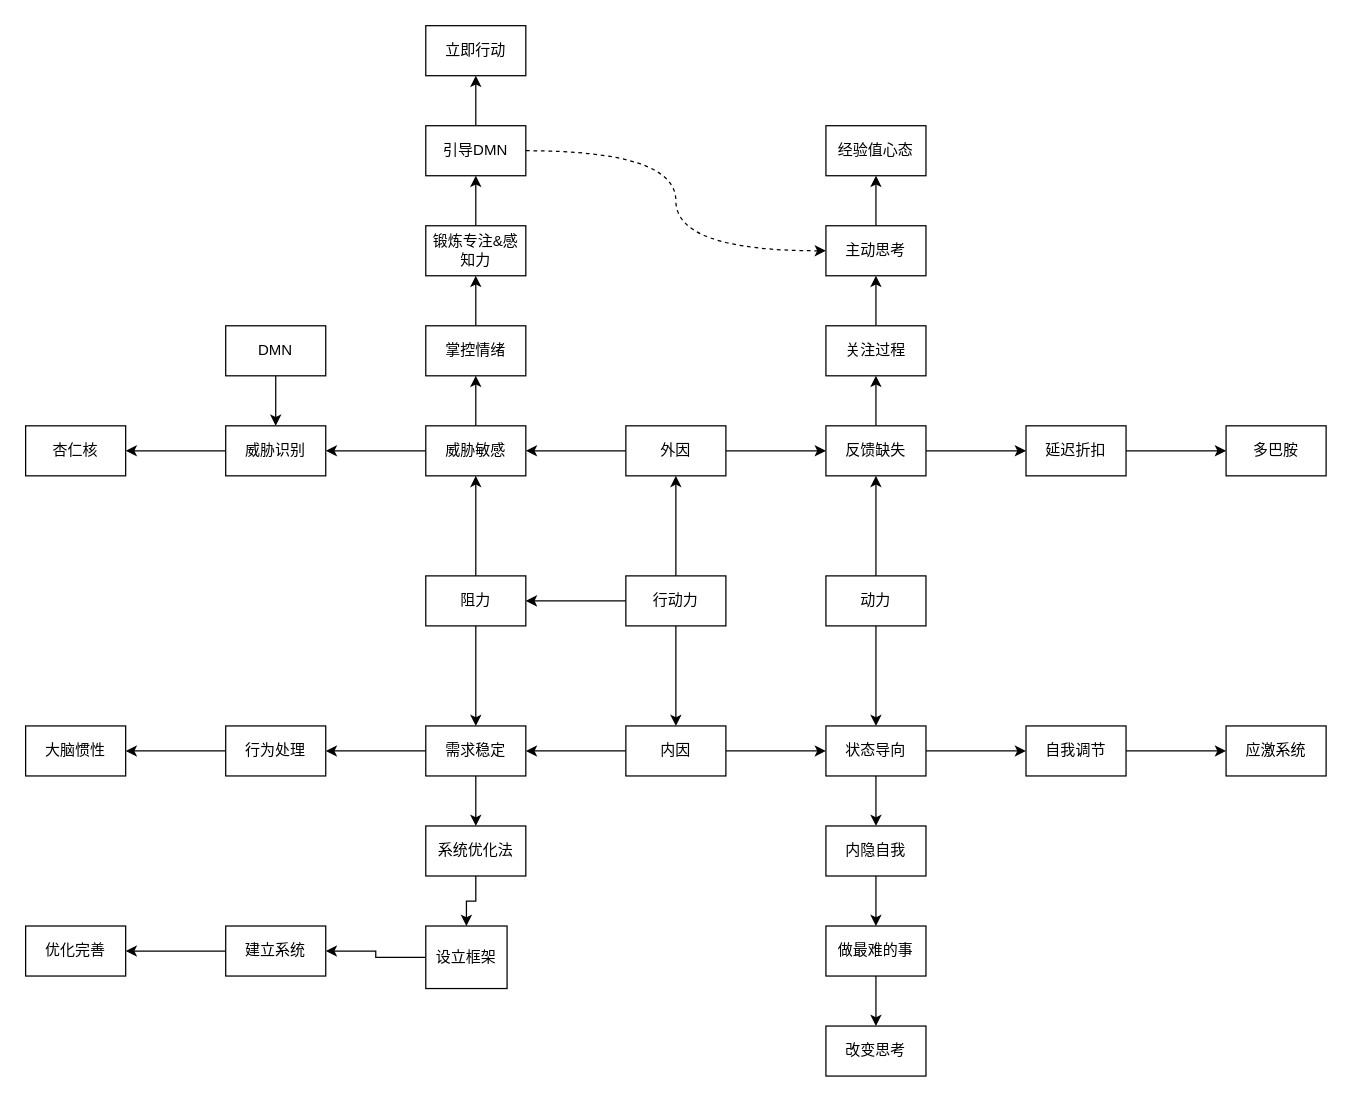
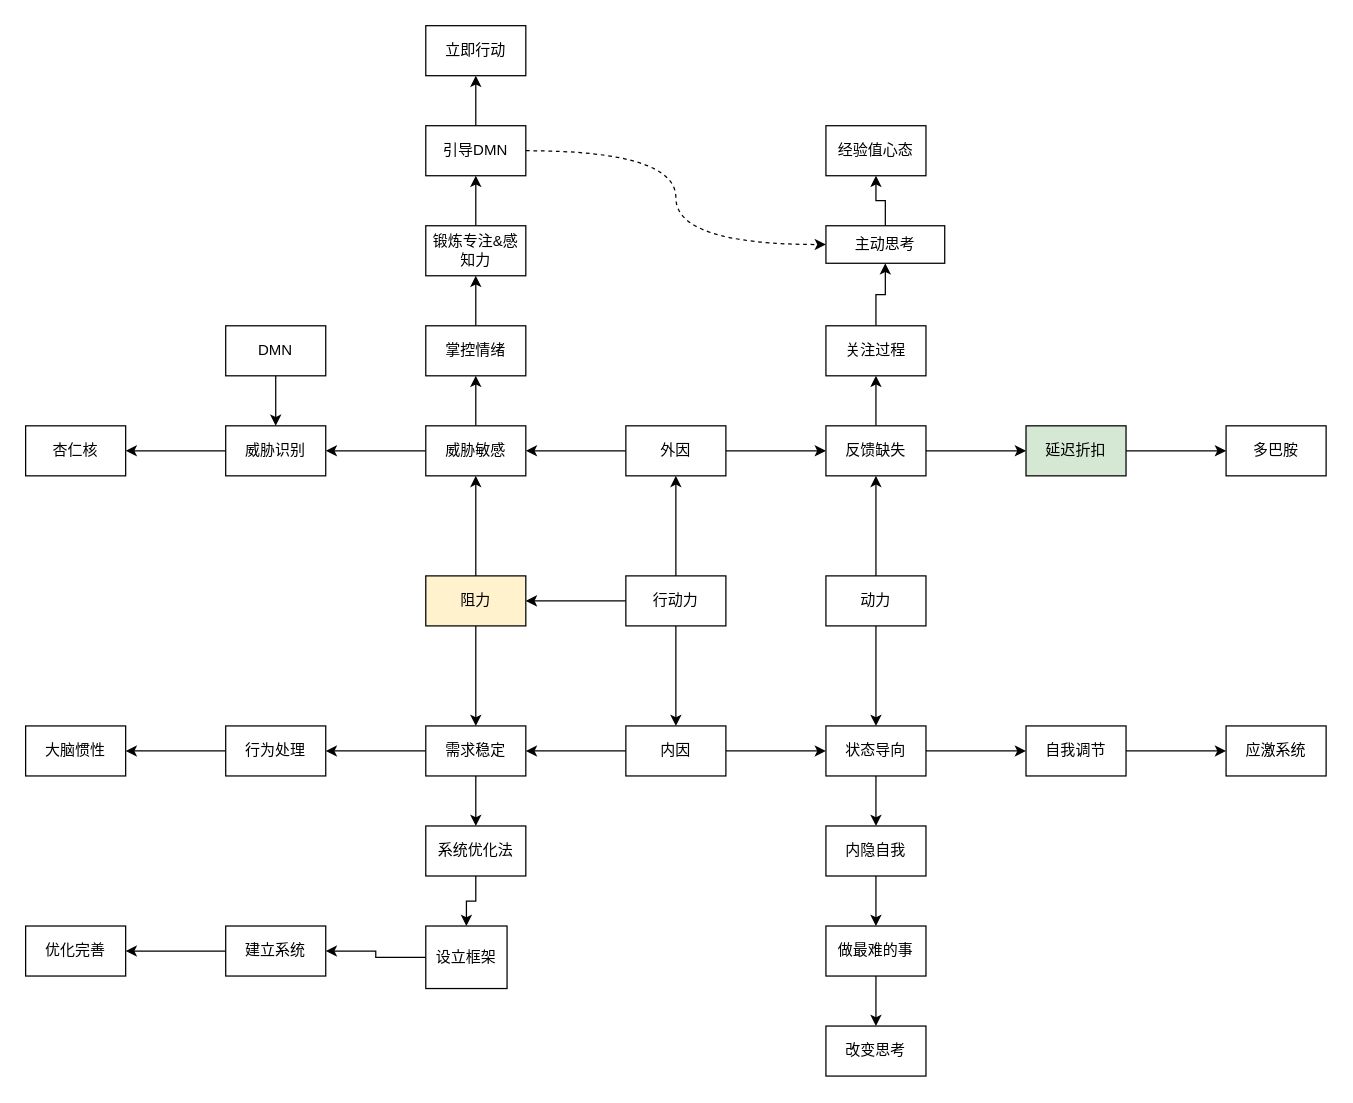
(876, 251) -> (885, 244)
(1076, 451) -> (1076, 451)
(476, 601) -> (476, 601)
